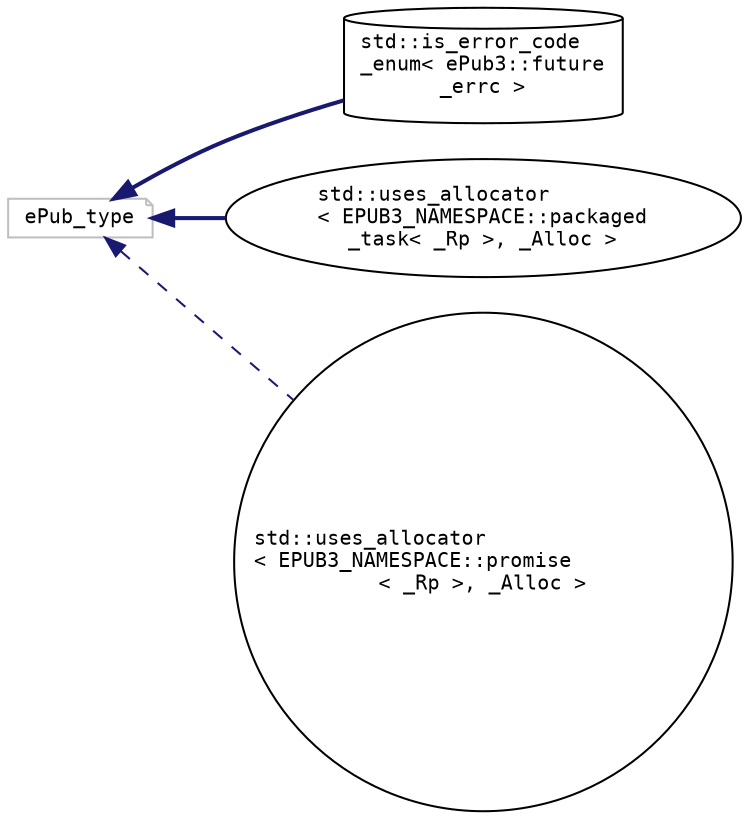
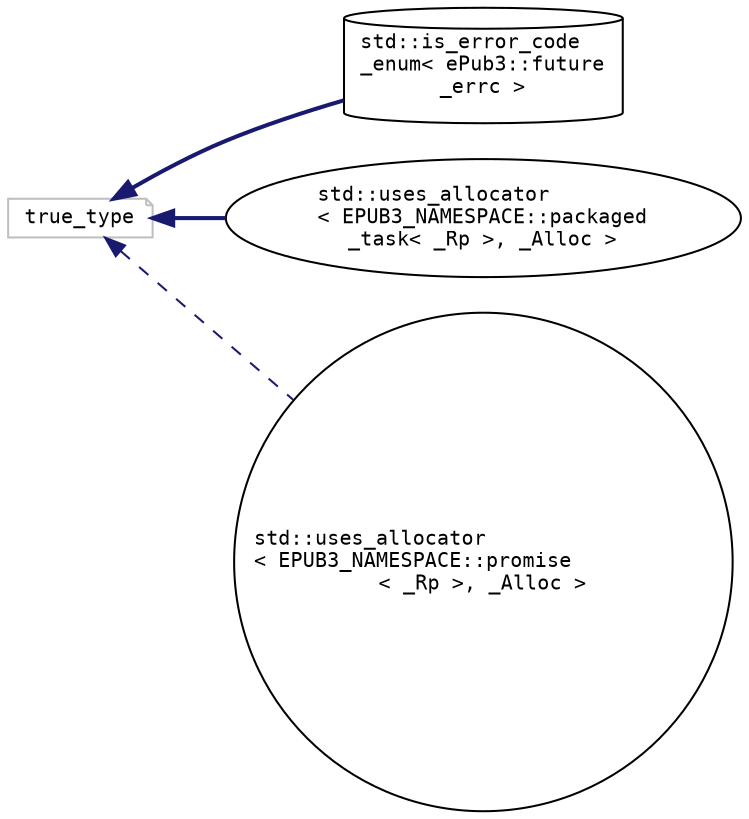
(80, 218) -> (80, 218)
